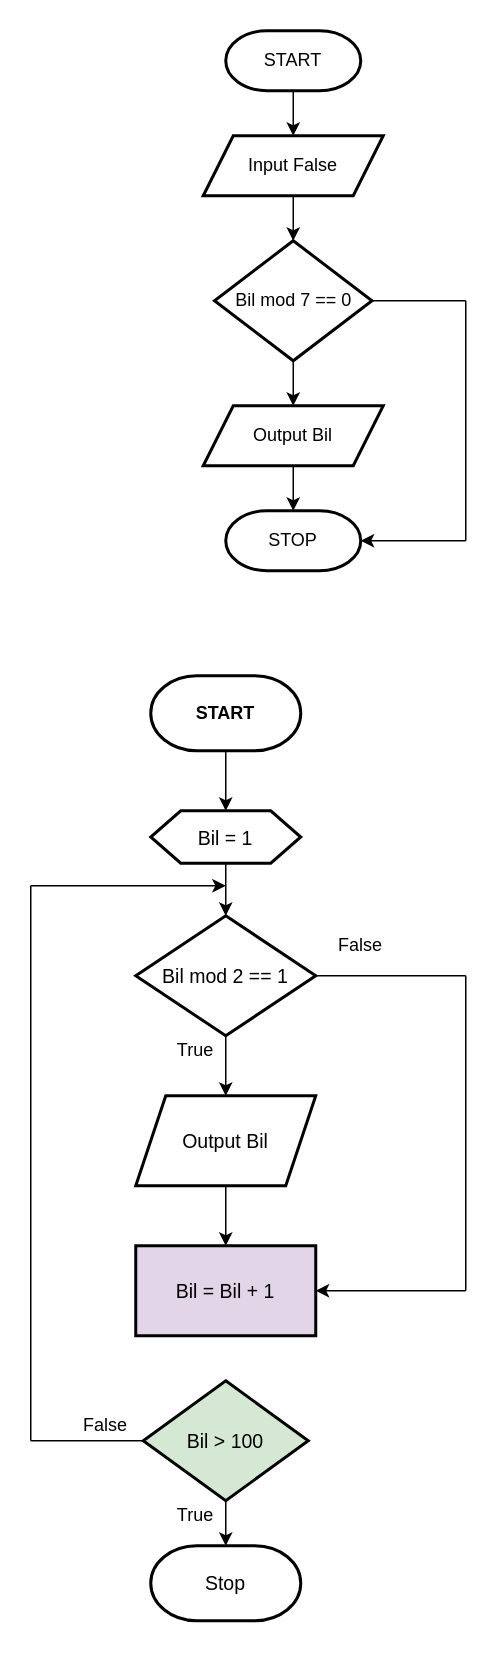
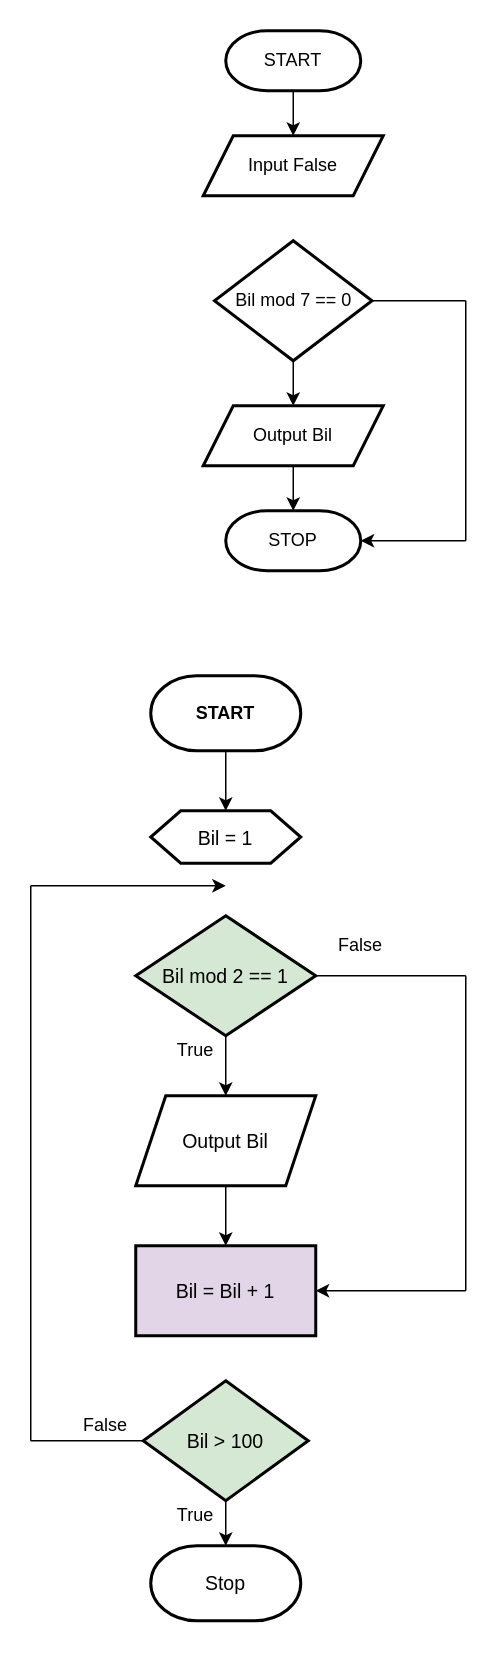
(293, 224) -> none
(226, 891) -> none
(226, 976) -> (226, 976)
